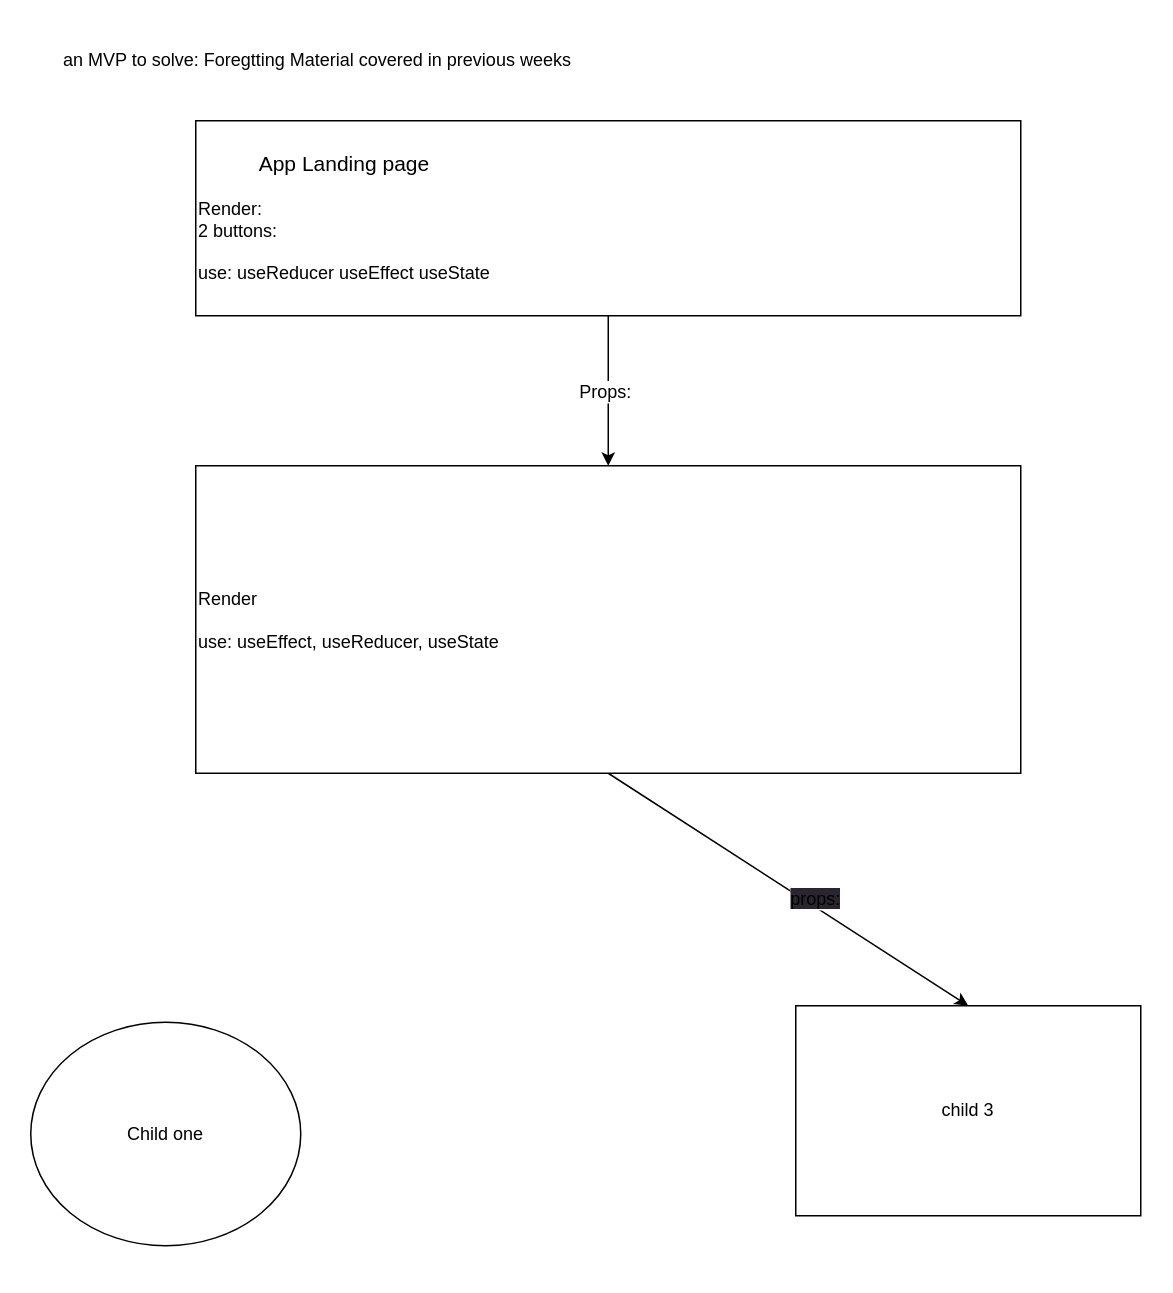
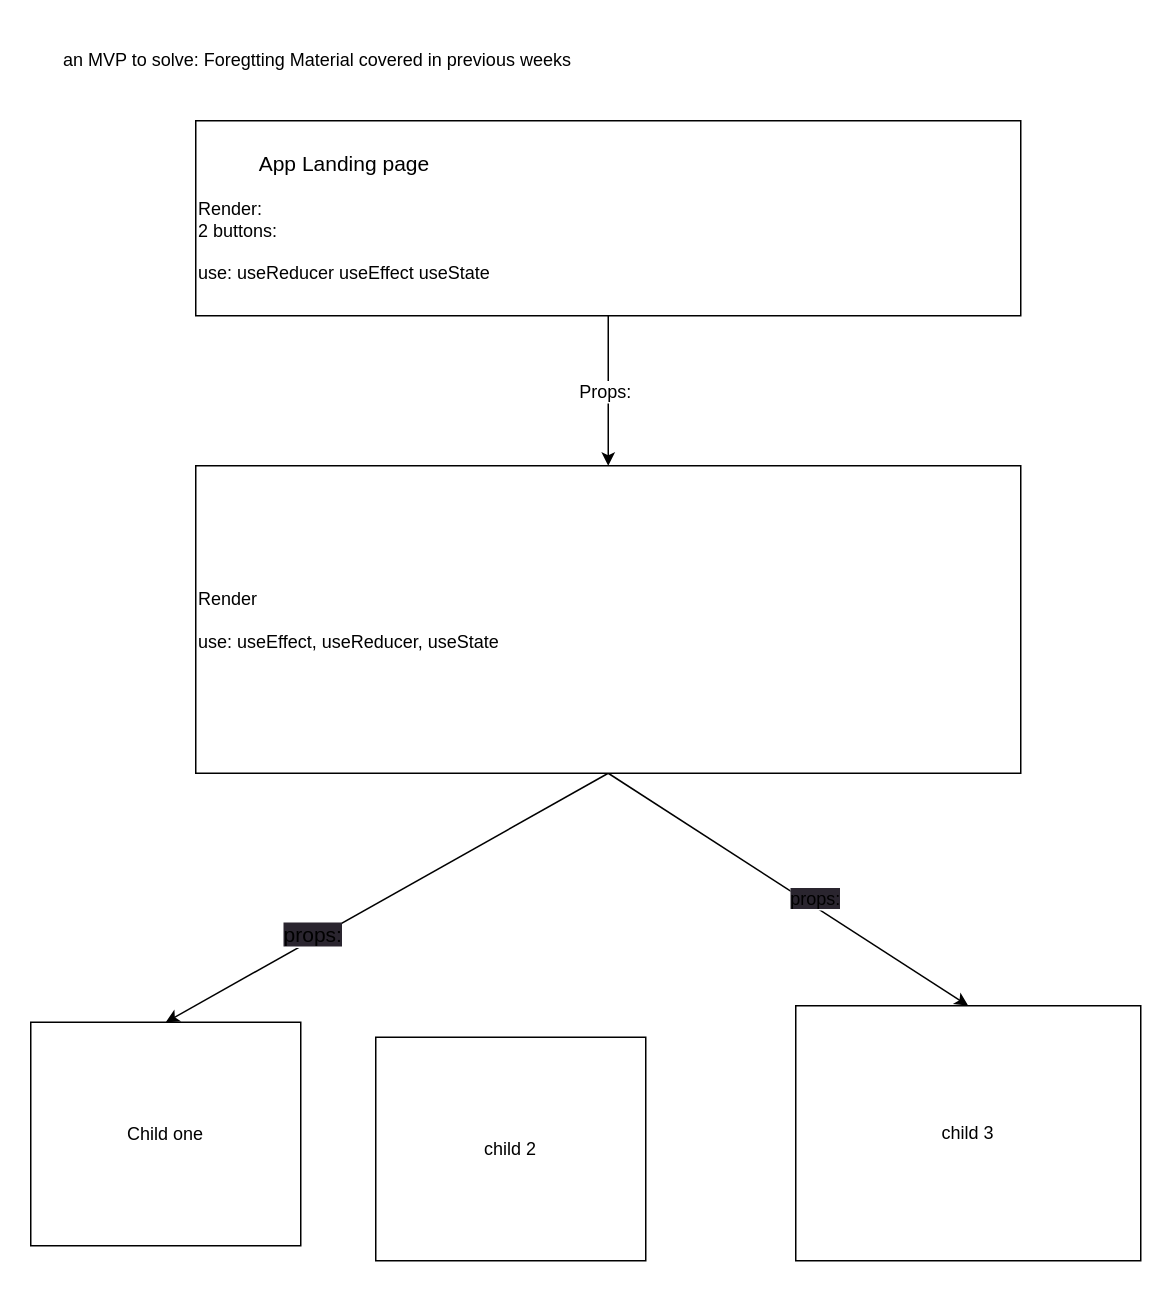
none -> (391, 895)
(968, 1111) -> (968, 1133)
(166, 1134) -> (166, 1134)
none -> (511, 1149)
